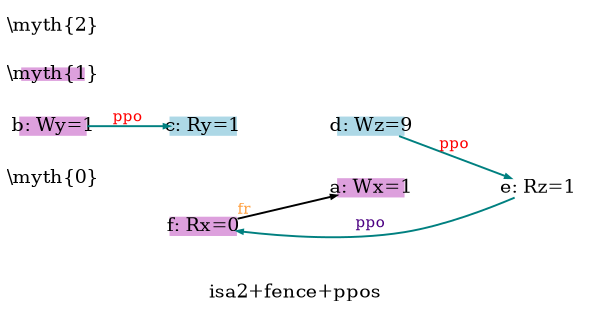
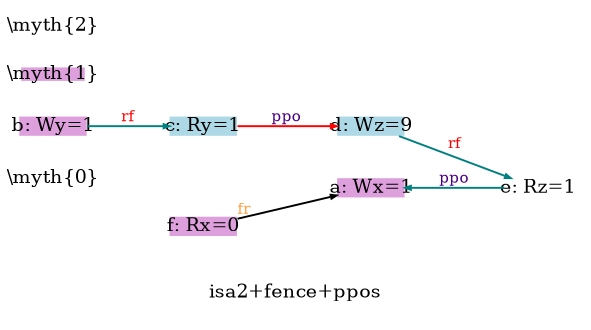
(128, 118) -> (128, 118)
none -> (284, 126)
(455, 144) -> (455, 144)
(382, 235) -> (458, 188)
